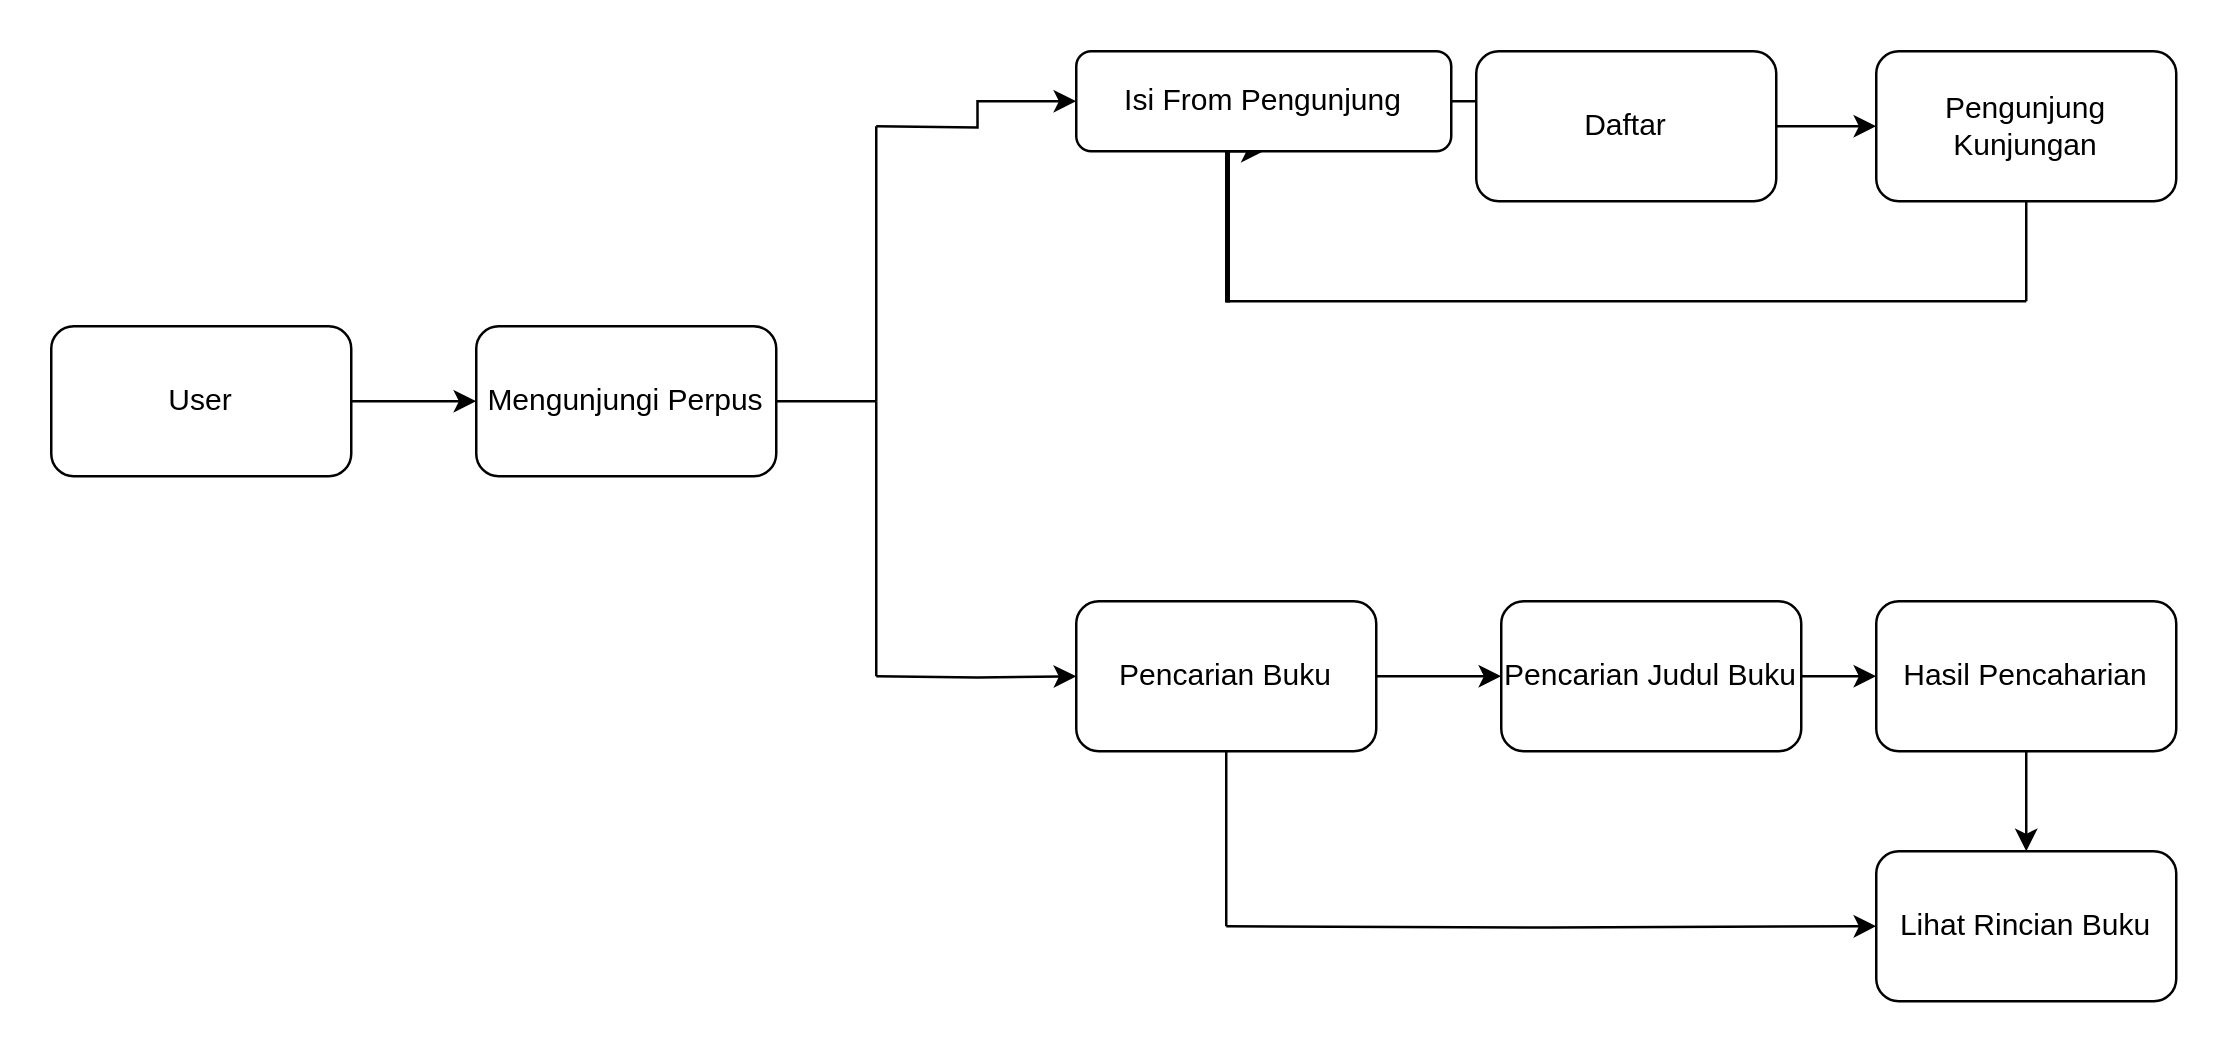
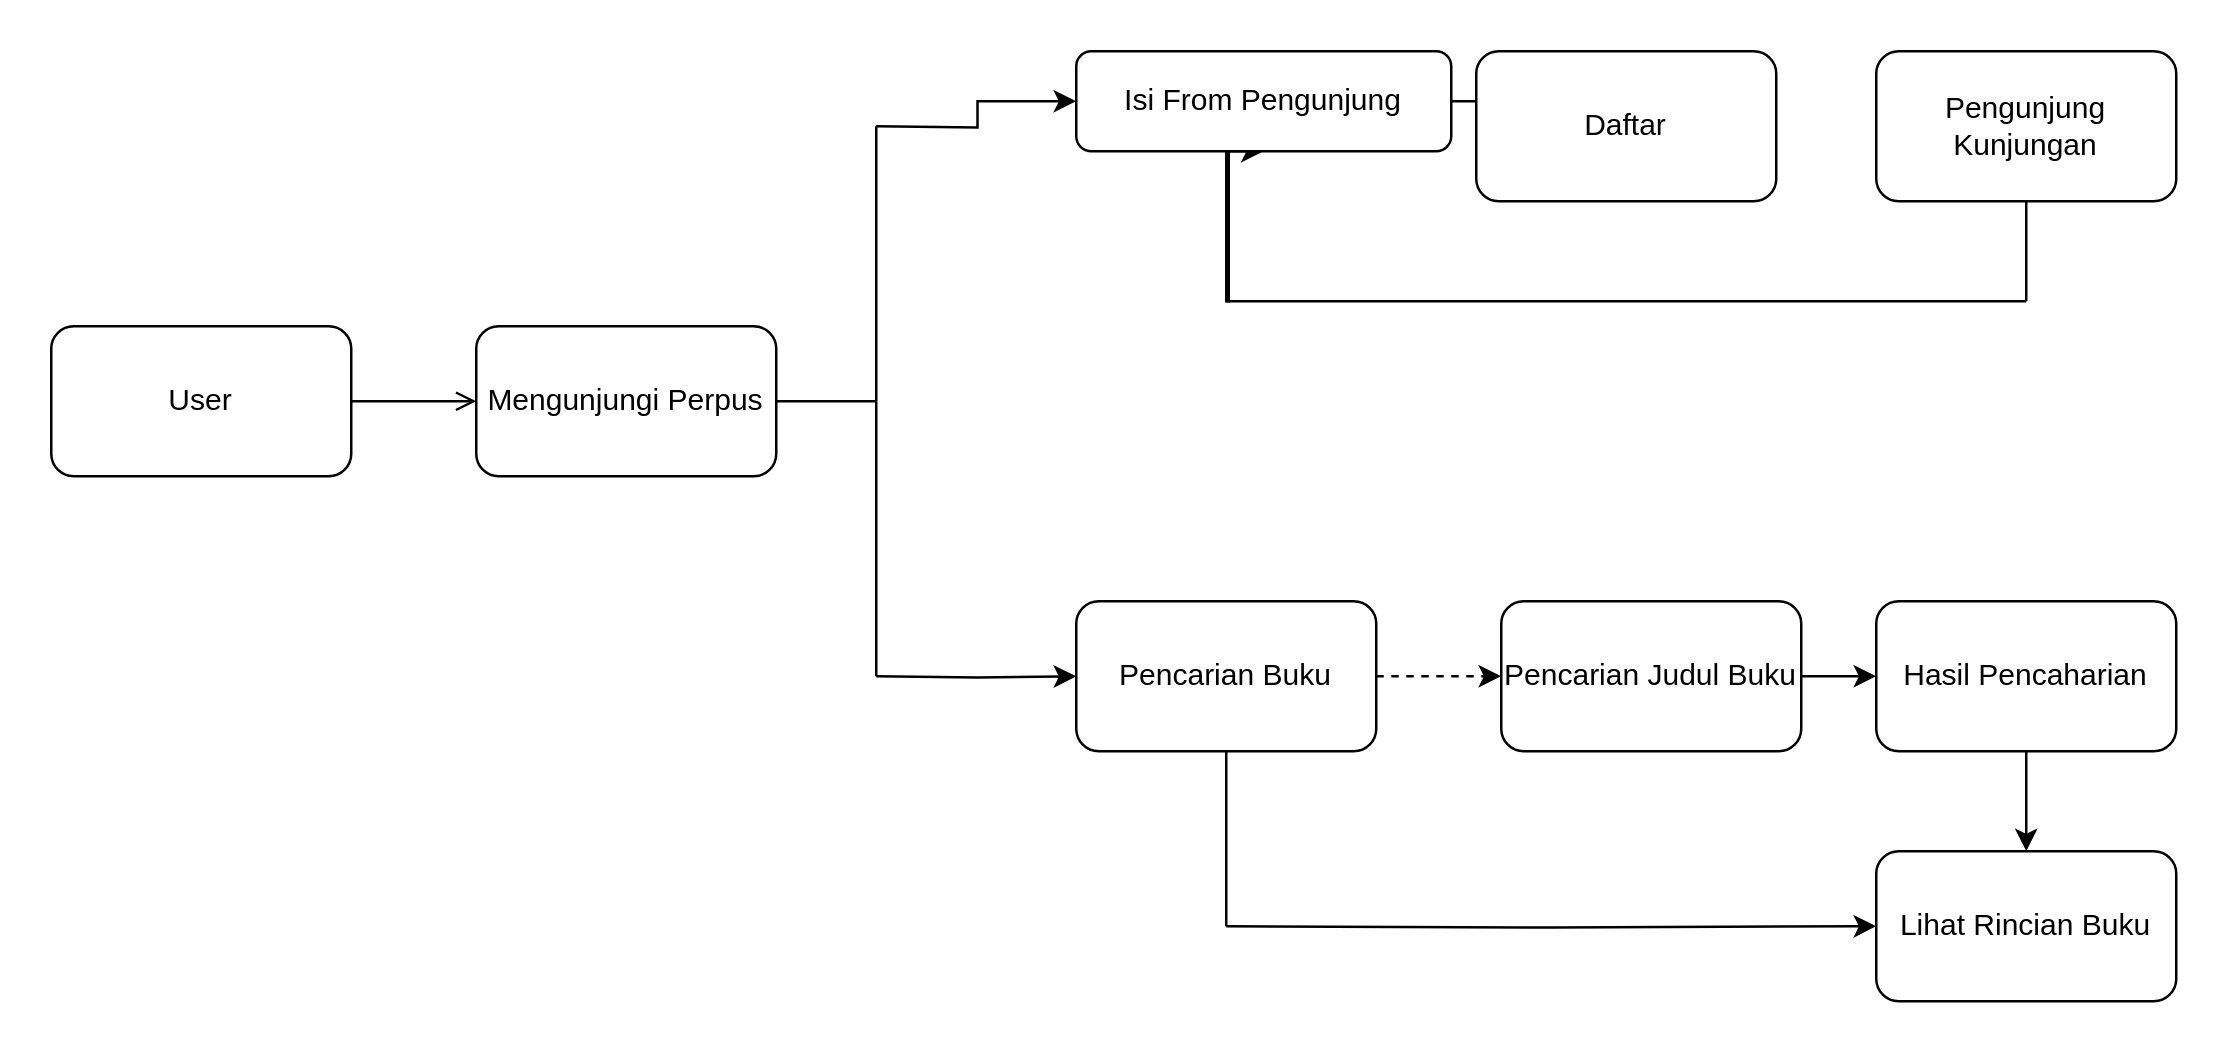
(1818, 126) -> none
(458, 401) -> (462, 401)
(1432, 676) -> (1432, 676)
